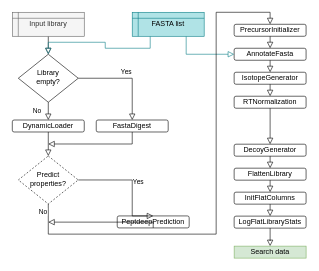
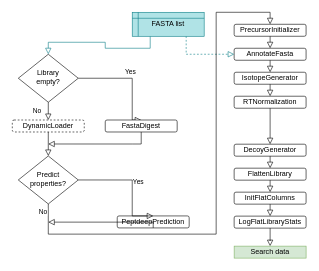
(48, 24) -> none
(48, 37) -> none
(198, 54) -> (198, 54)
(48, 126) -> (48, 126)
(132, 126) -> (141, 126)
(48, 180) -> (48, 180)
